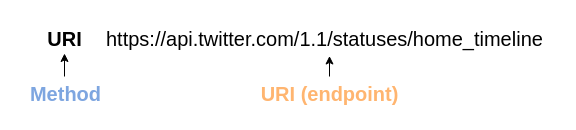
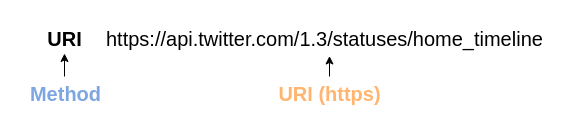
(331, 39) -> (331, 39)
(330, 94) -> (330, 94)
